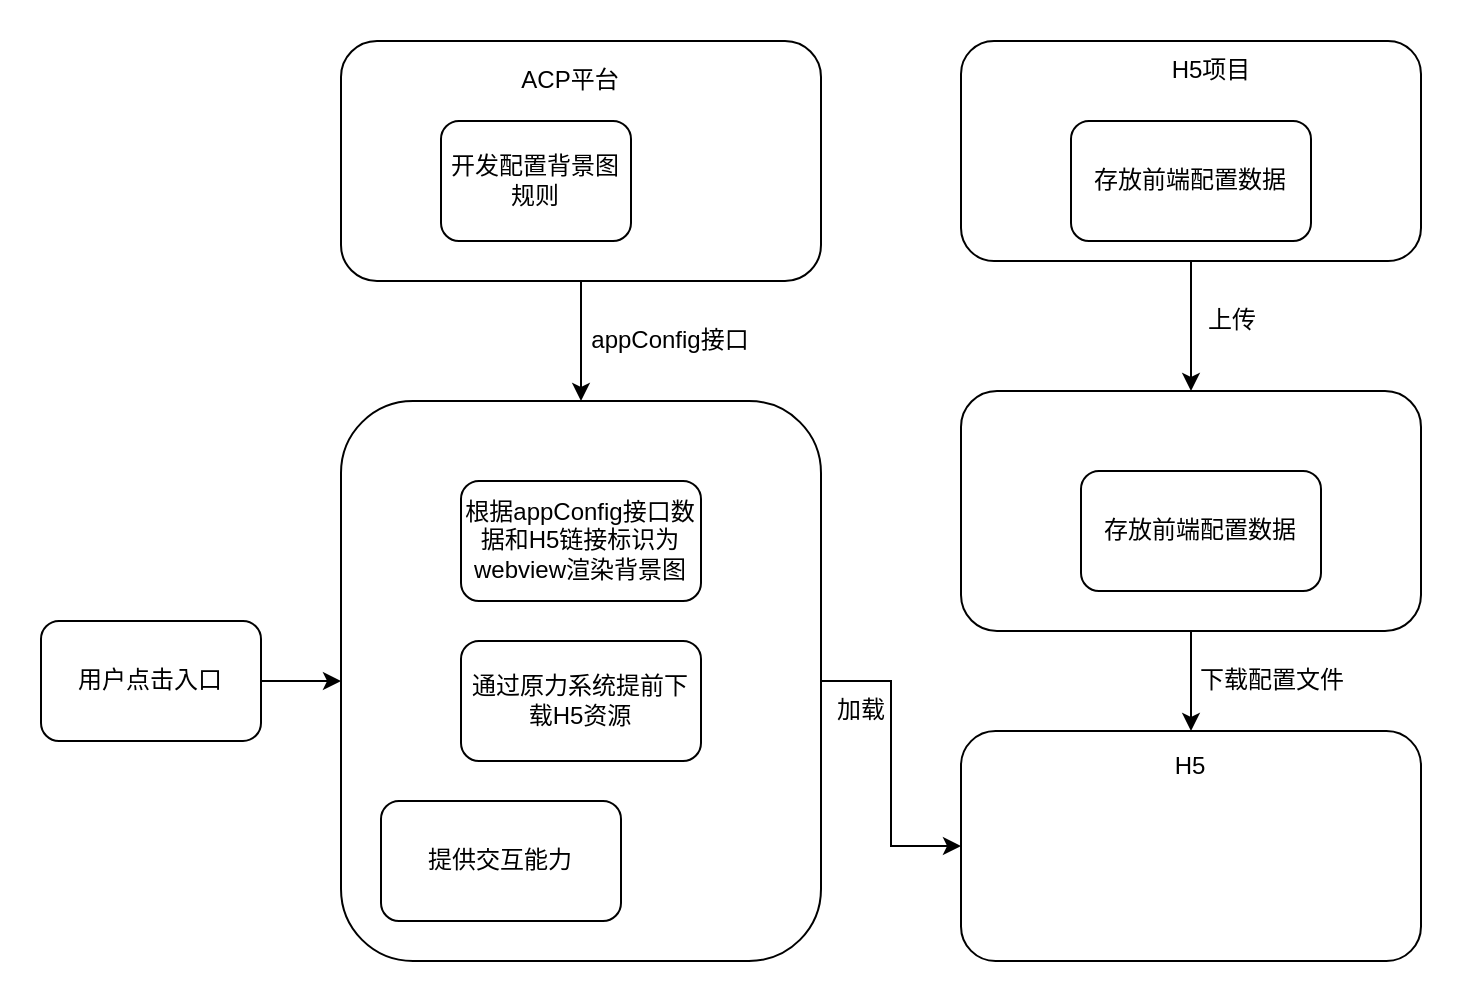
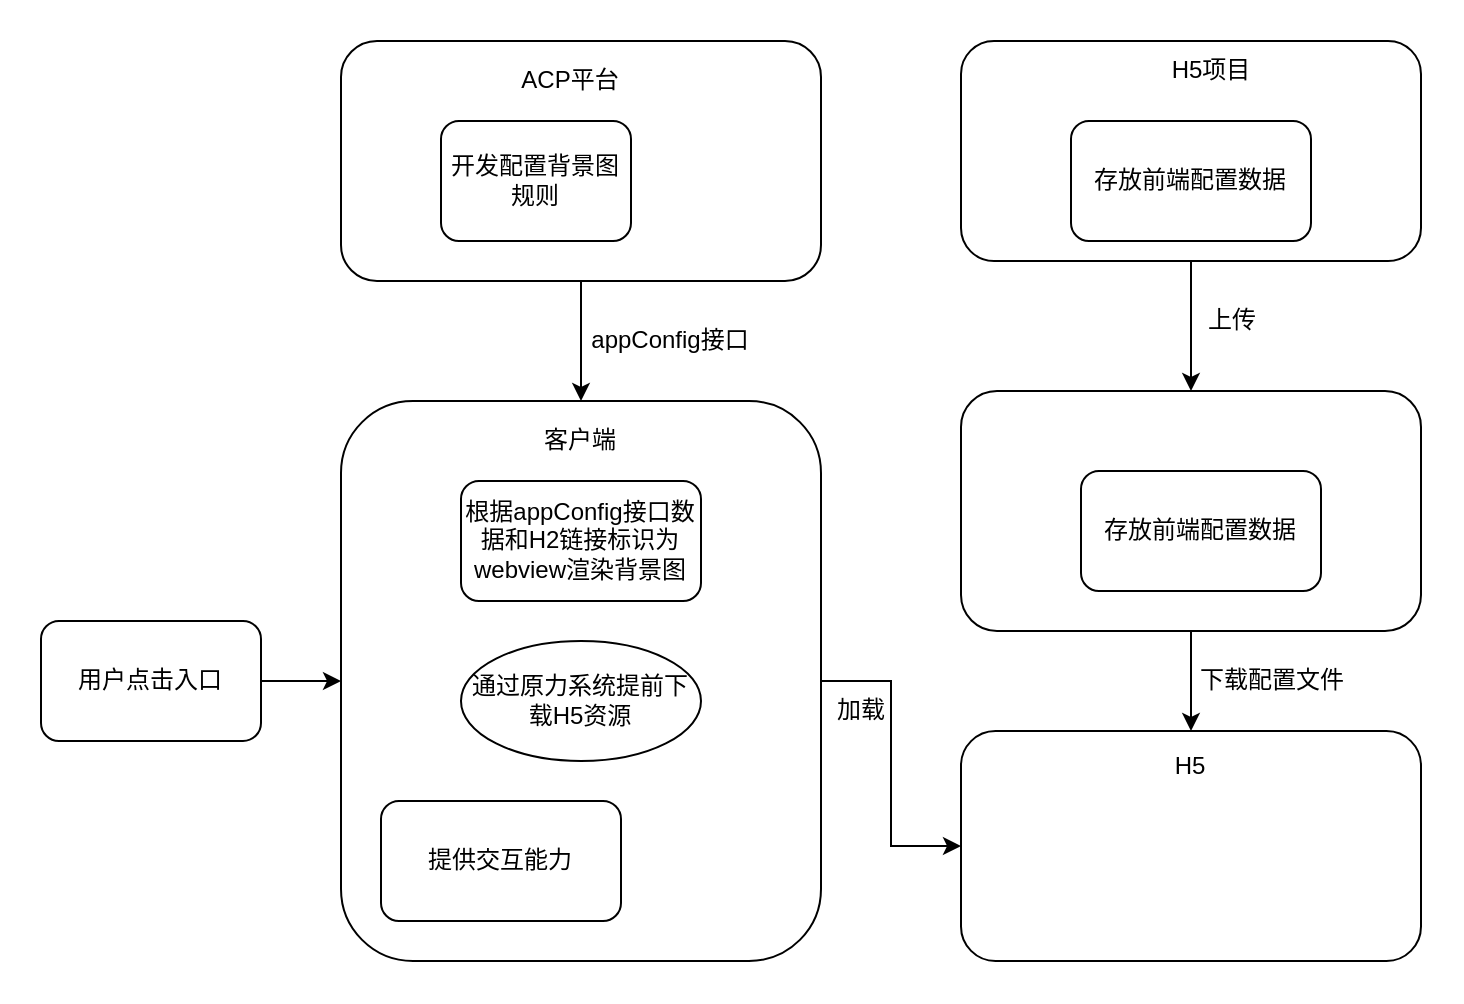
none -> (581, 441)
(581, 541) -> (581, 541)
(581, 701) -> (581, 701)
